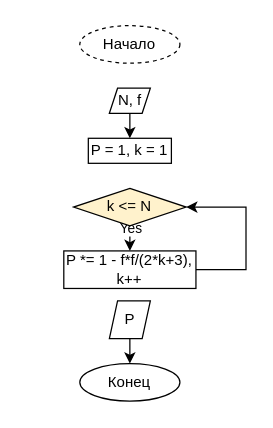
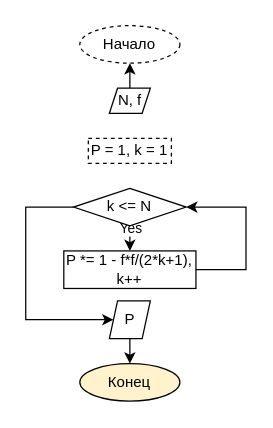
(130, 121) -> (130, 80)
(130, 151) -> (130, 151)
(130, 207) -> (130, 207)
(129, 269) -> (129, 269)
none -> (26, 279)
(130, 382) -> (130, 382)
